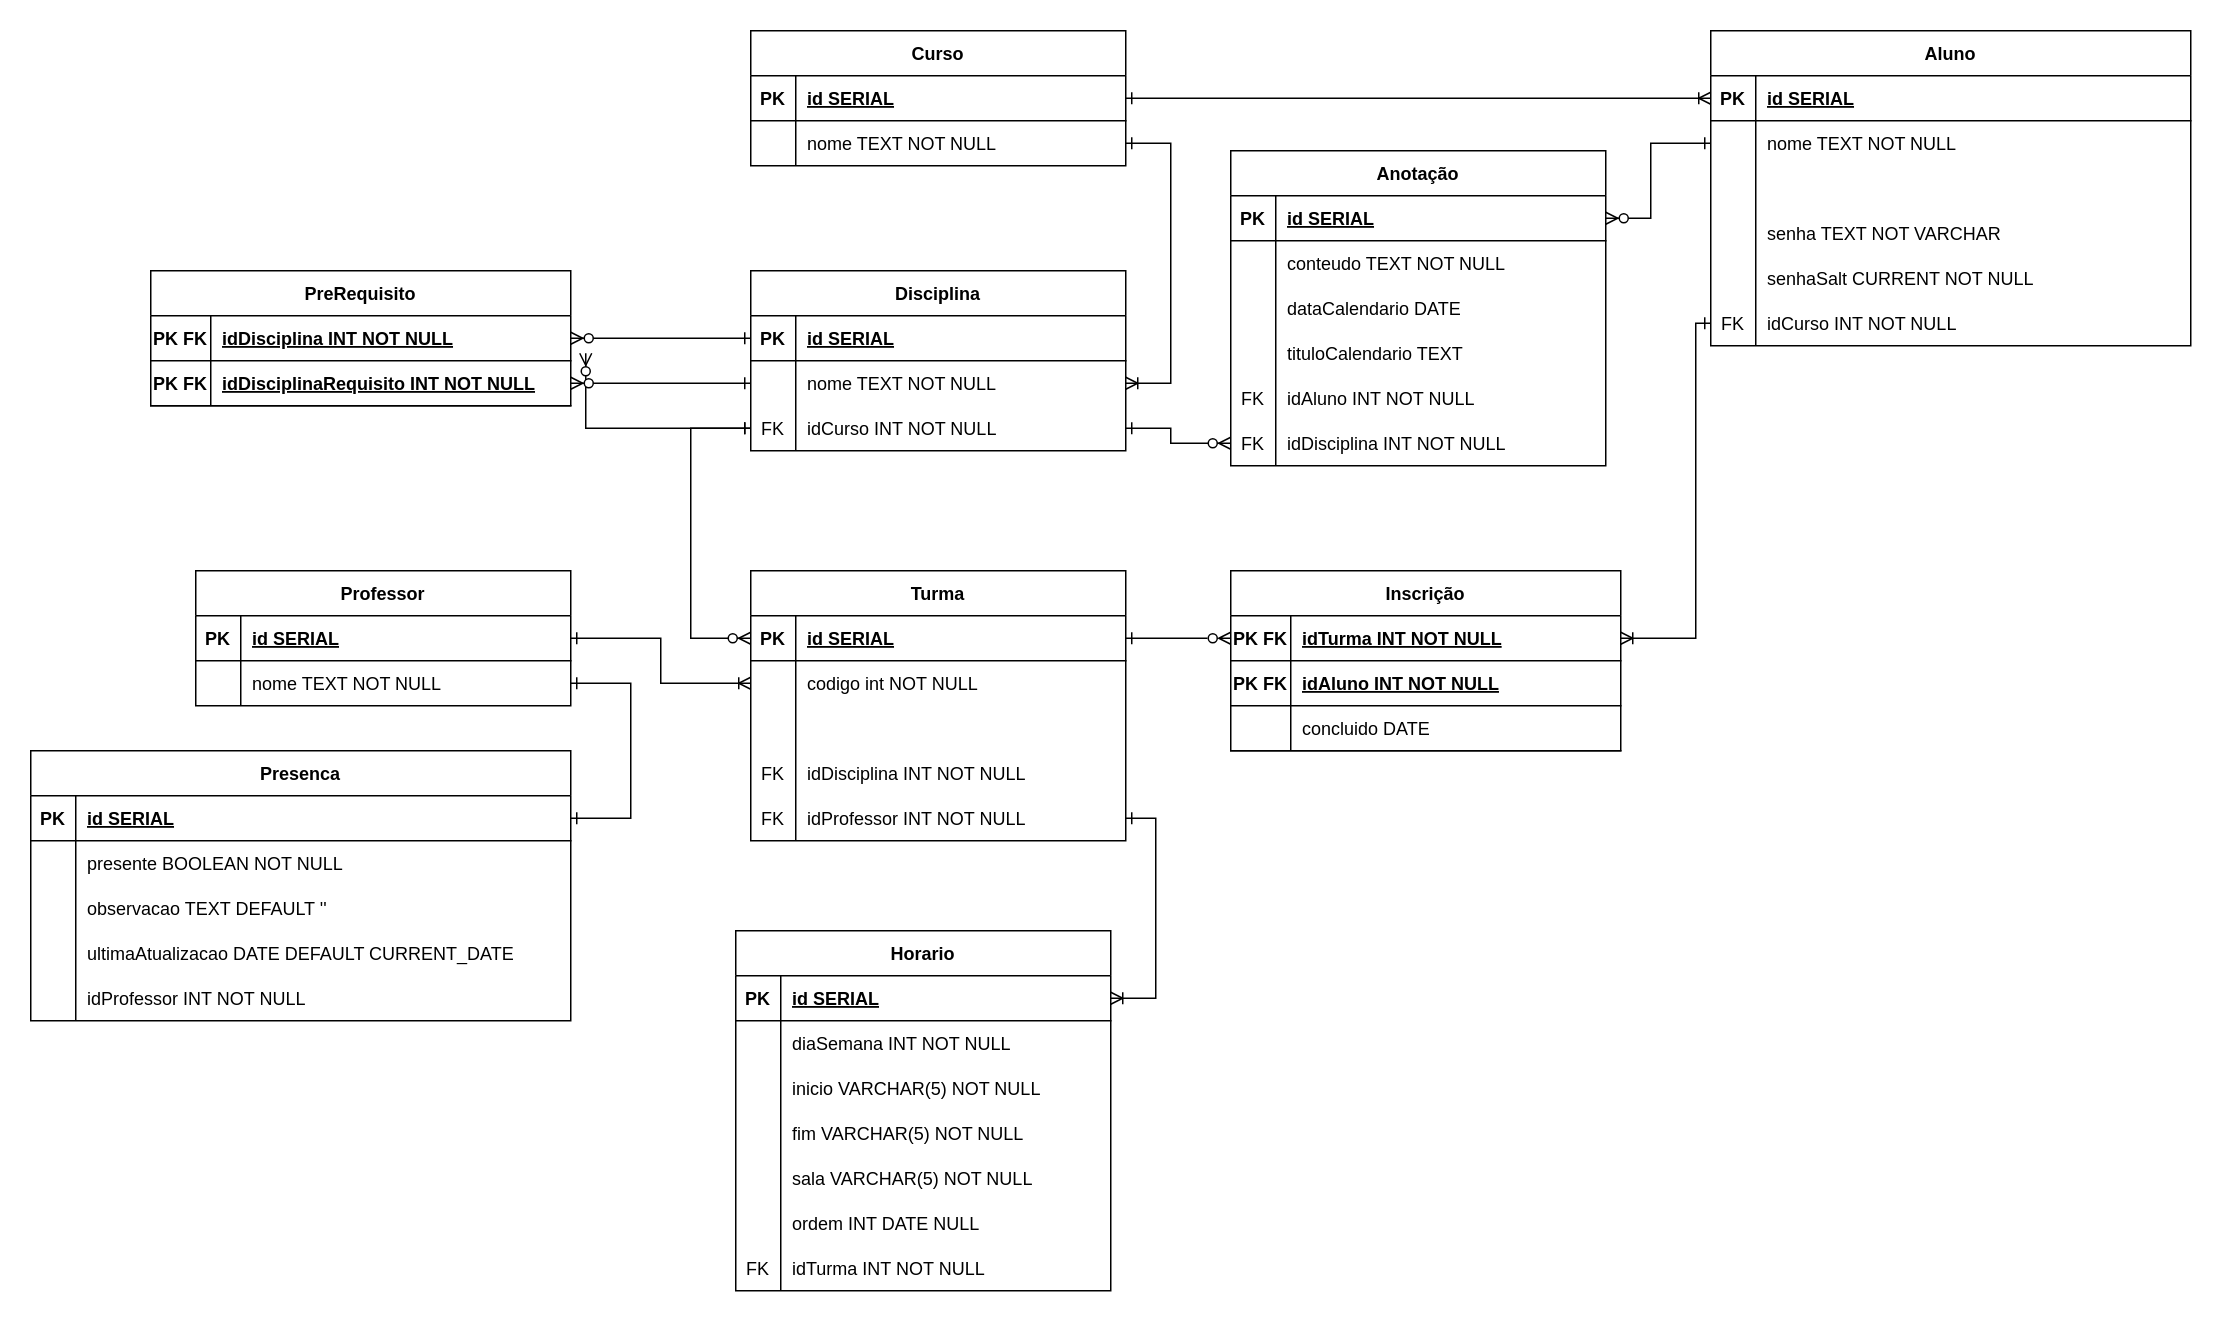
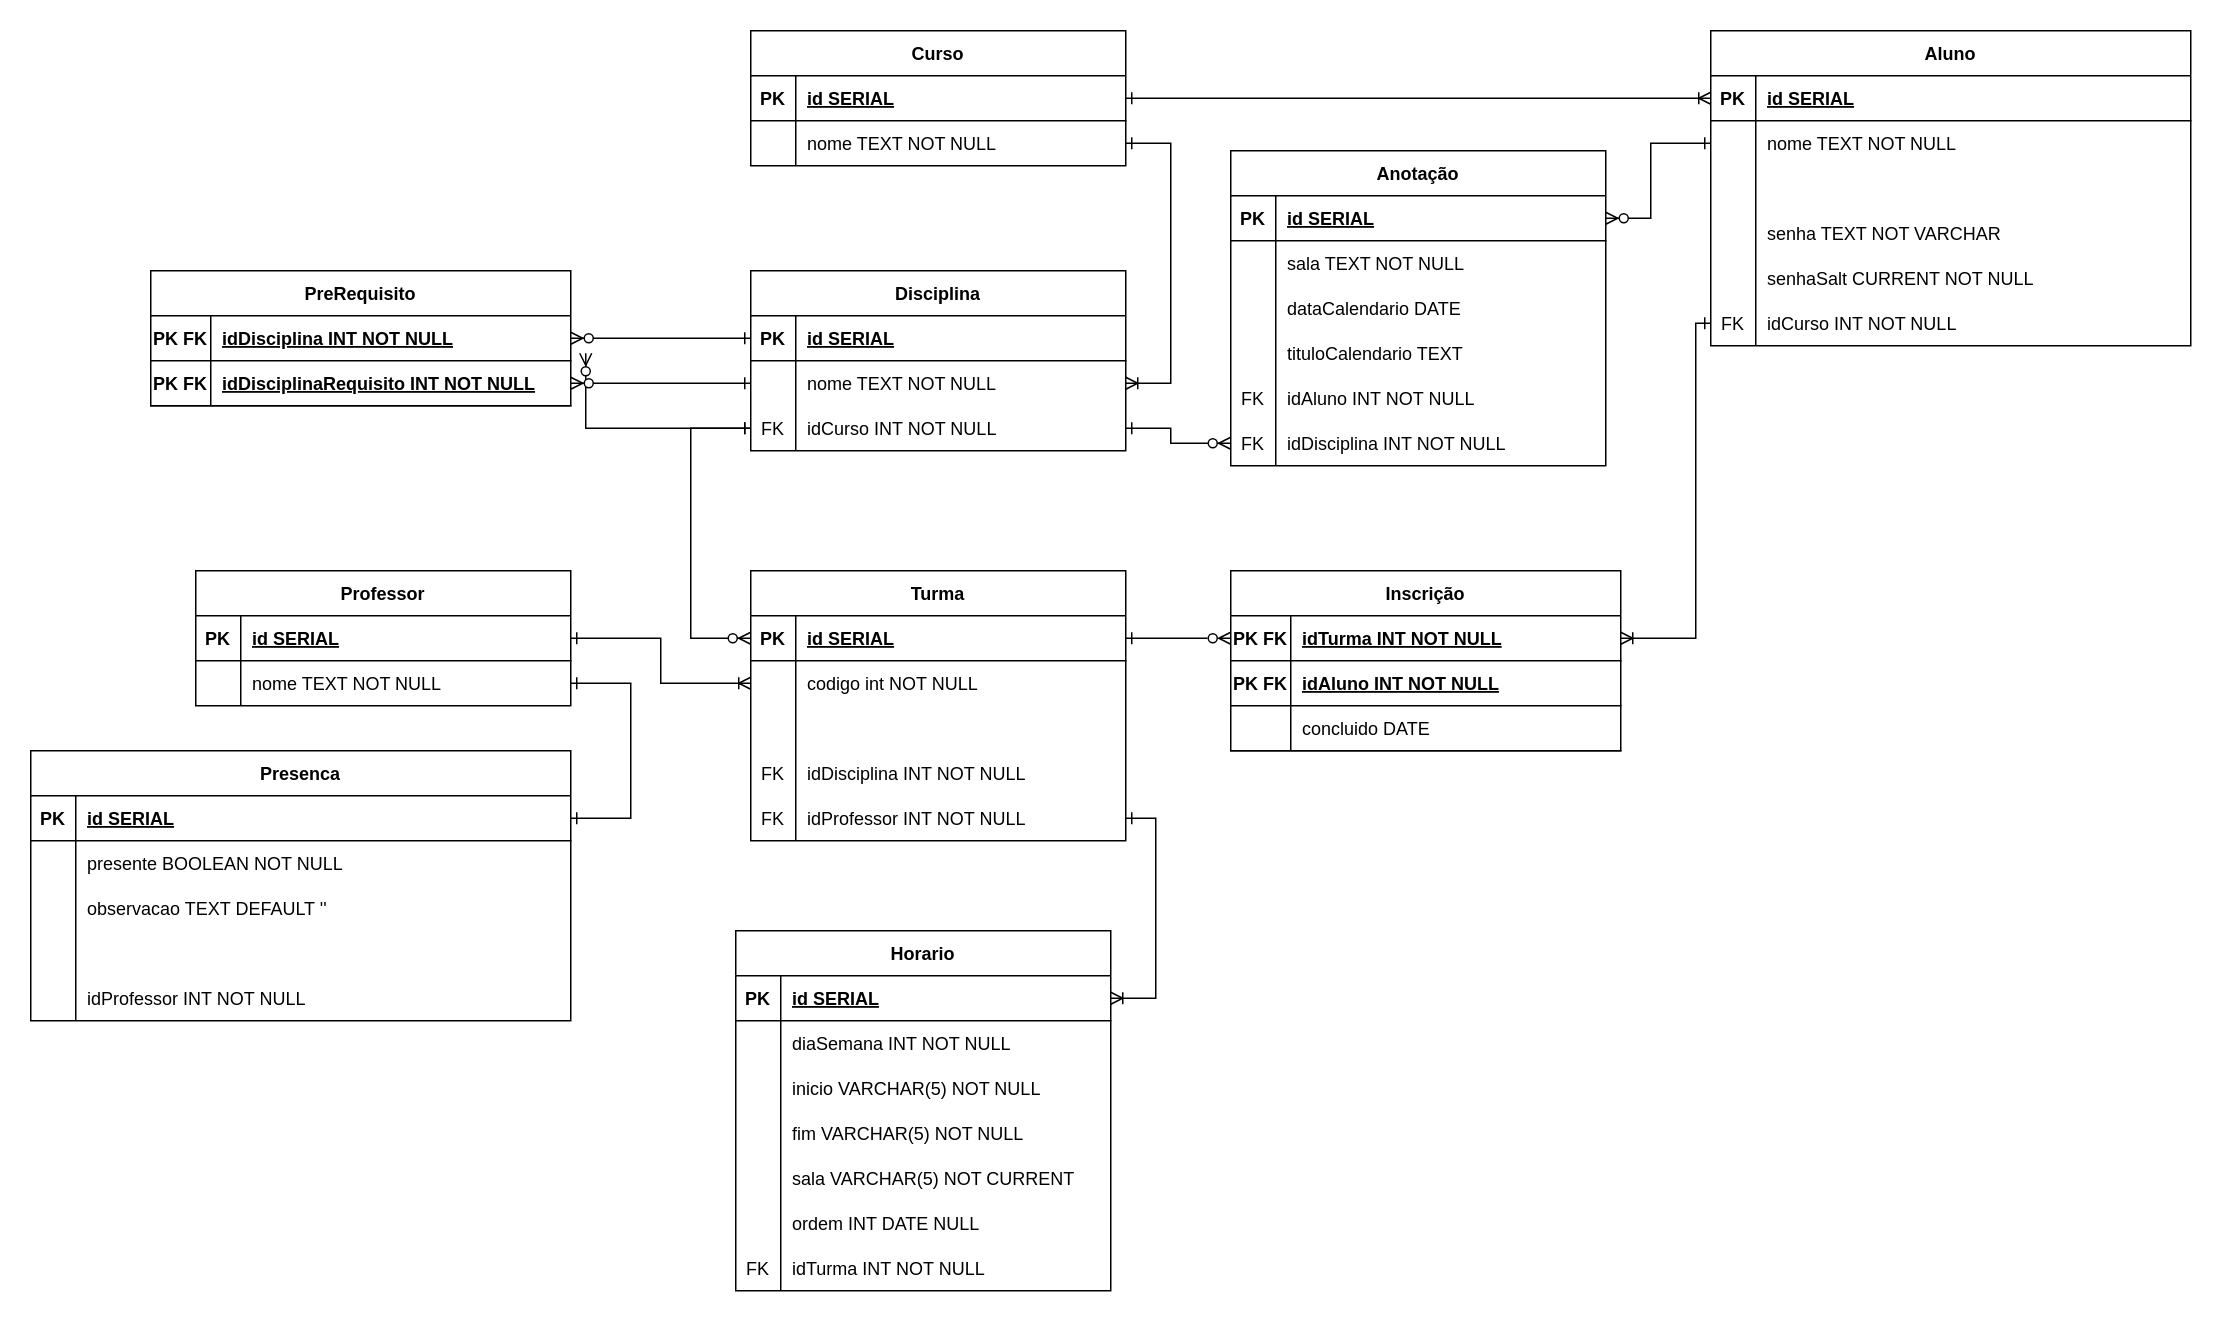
(1391, 264) -> (1368, 264)
(323, 953) -> none
(904, 1179) -> (919, 1179)
